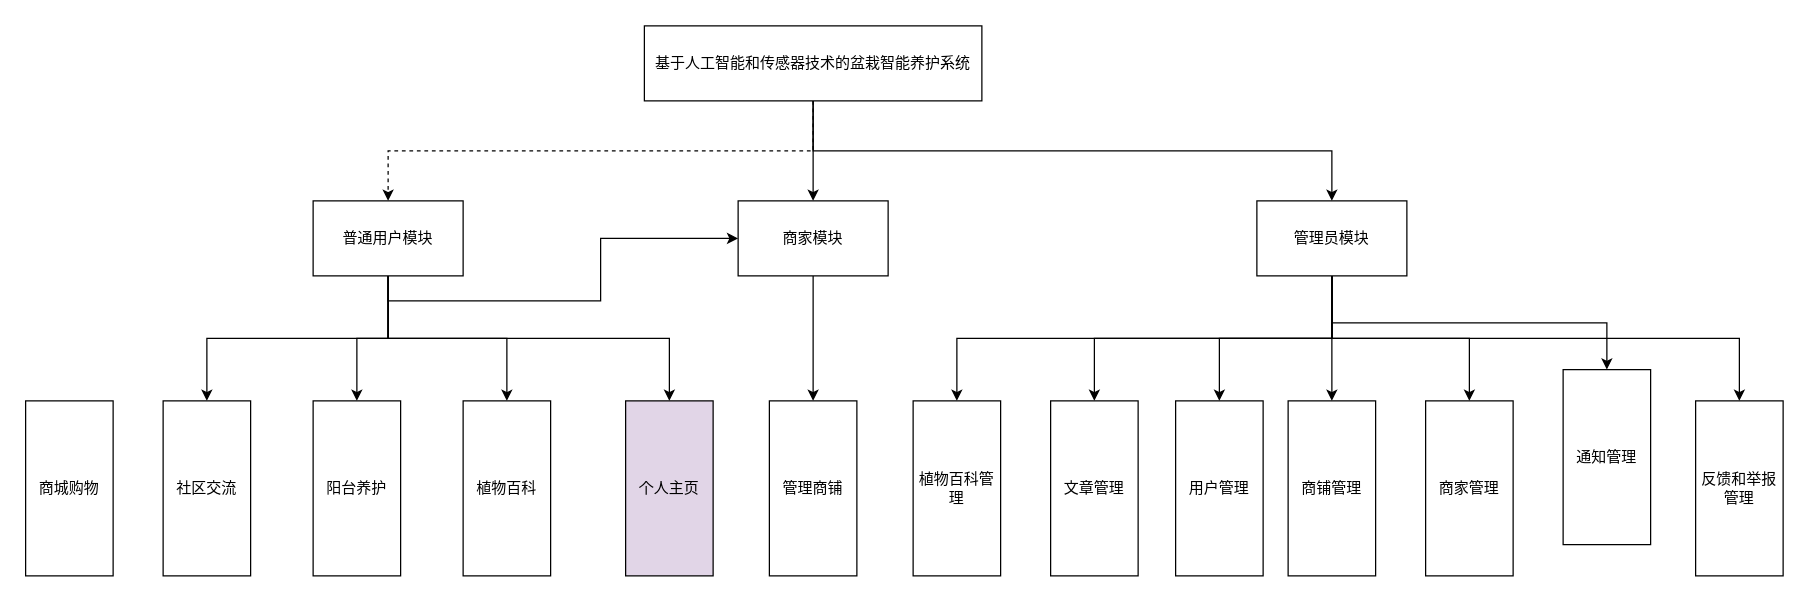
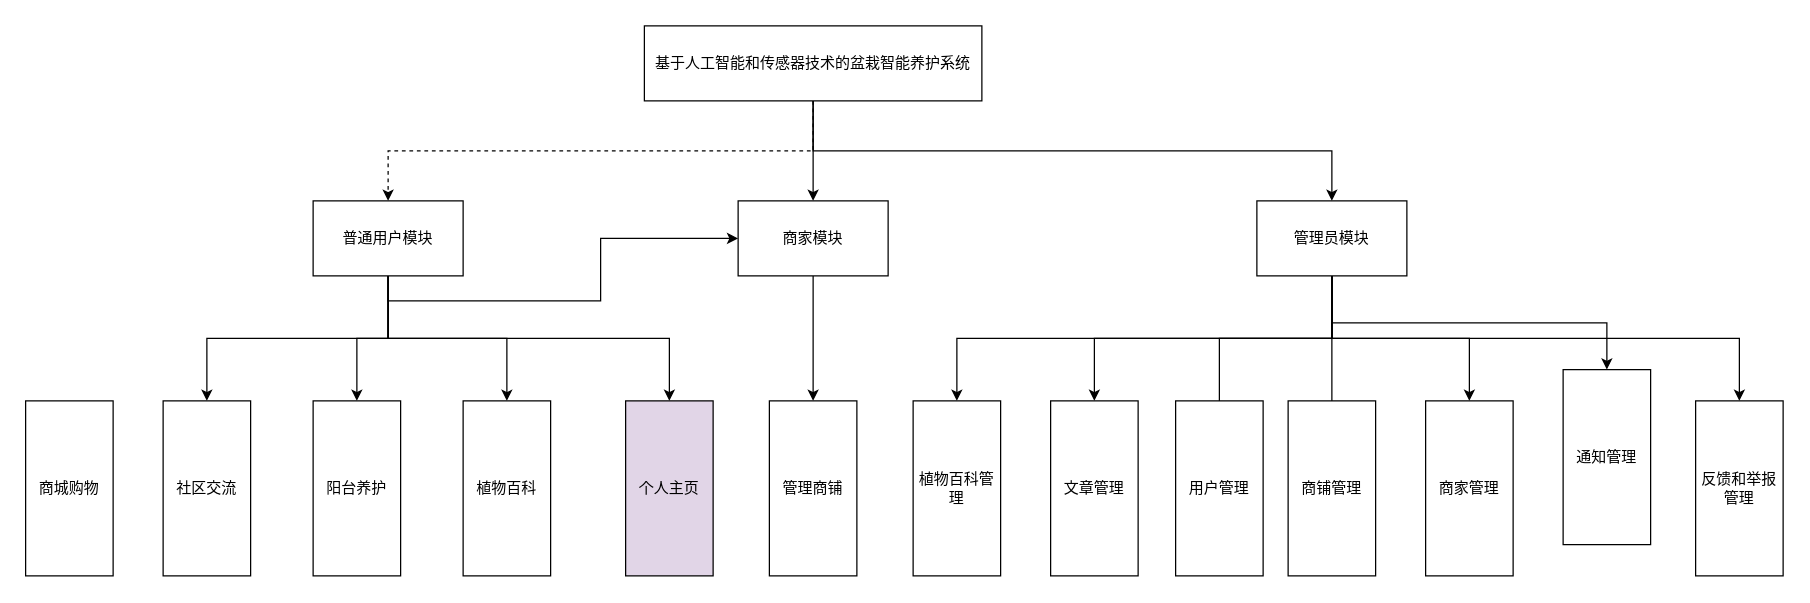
(1219, 391) -> (1219, 394)
(1332, 391) -> (1332, 394)
